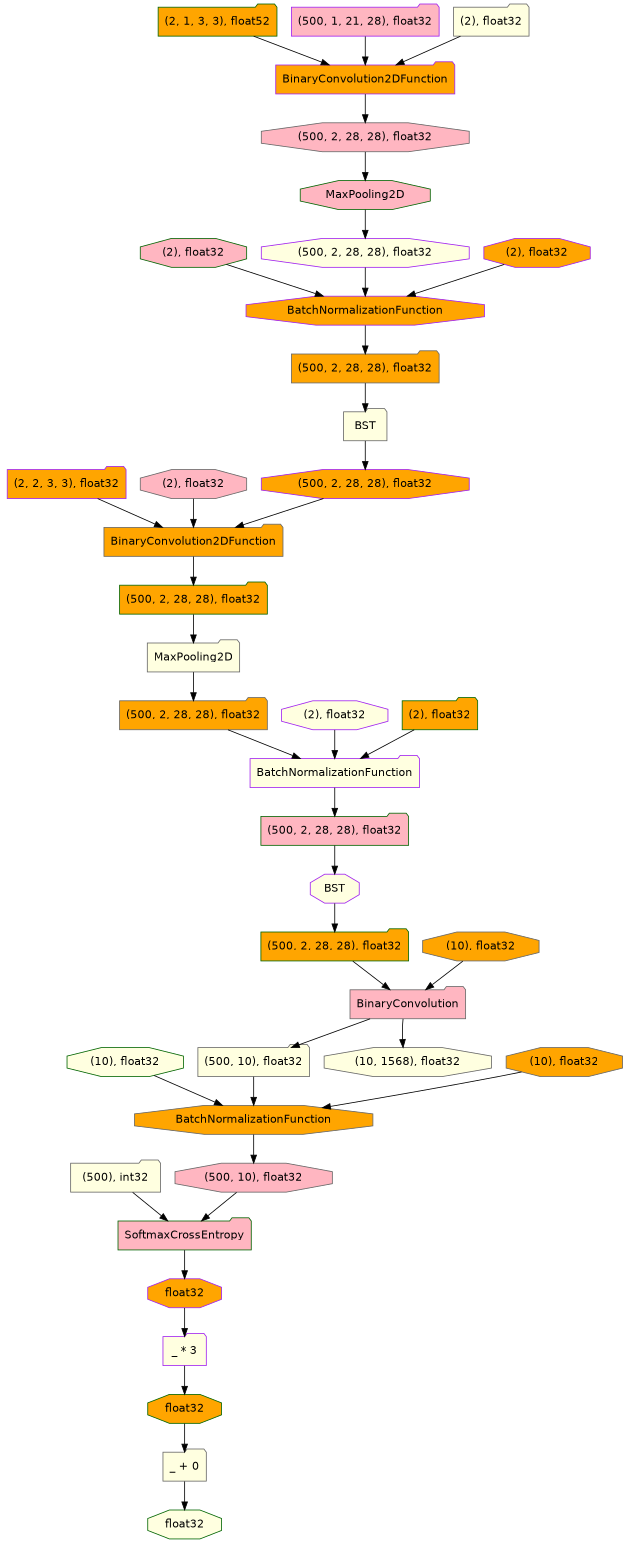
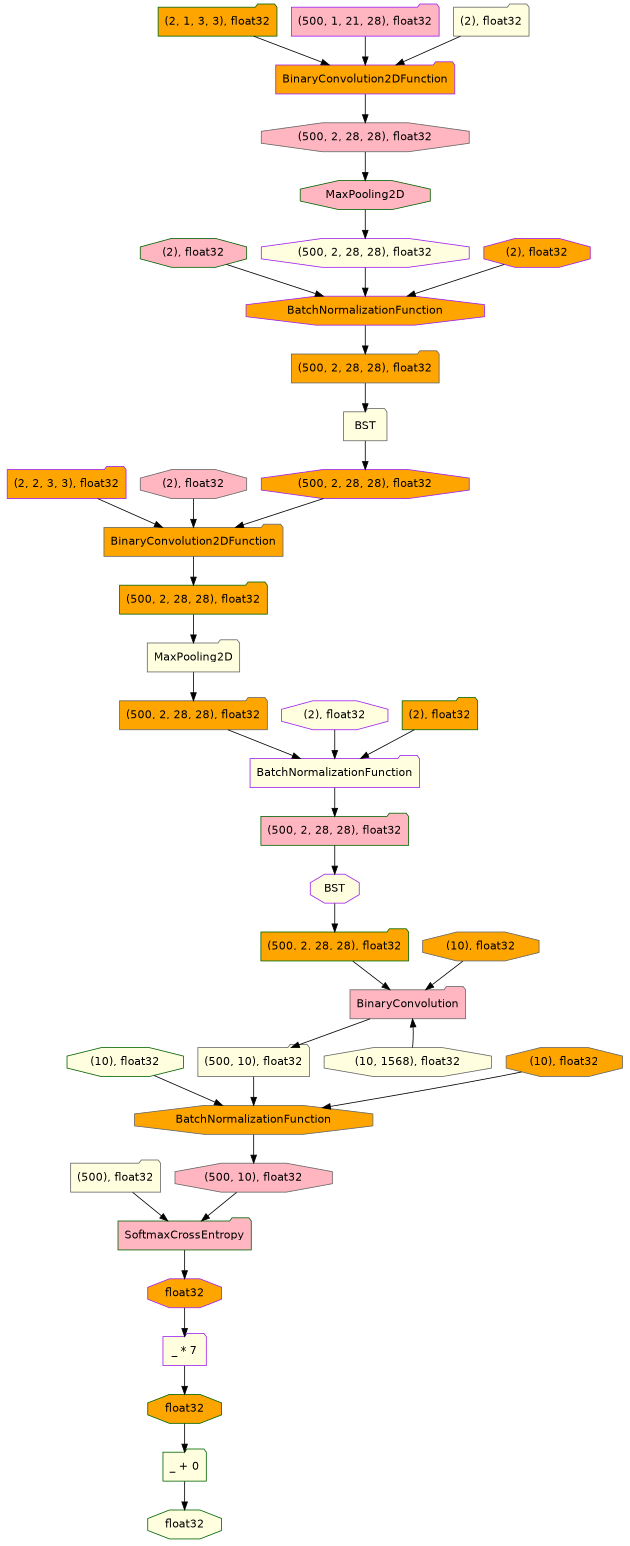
(218, 22) -> (218, 22)
(402, 1029) -> (413, 1037)
(116, 1178) -> (116, 1178)
(185, 1351) -> (185, 1351)
(185, 1467) -> (185, 1467)
